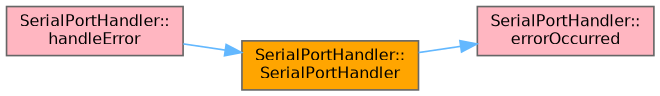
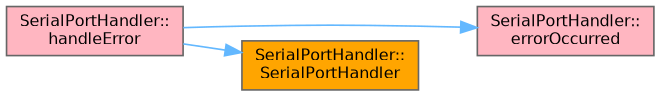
(440, 49) -> (322, 25)
